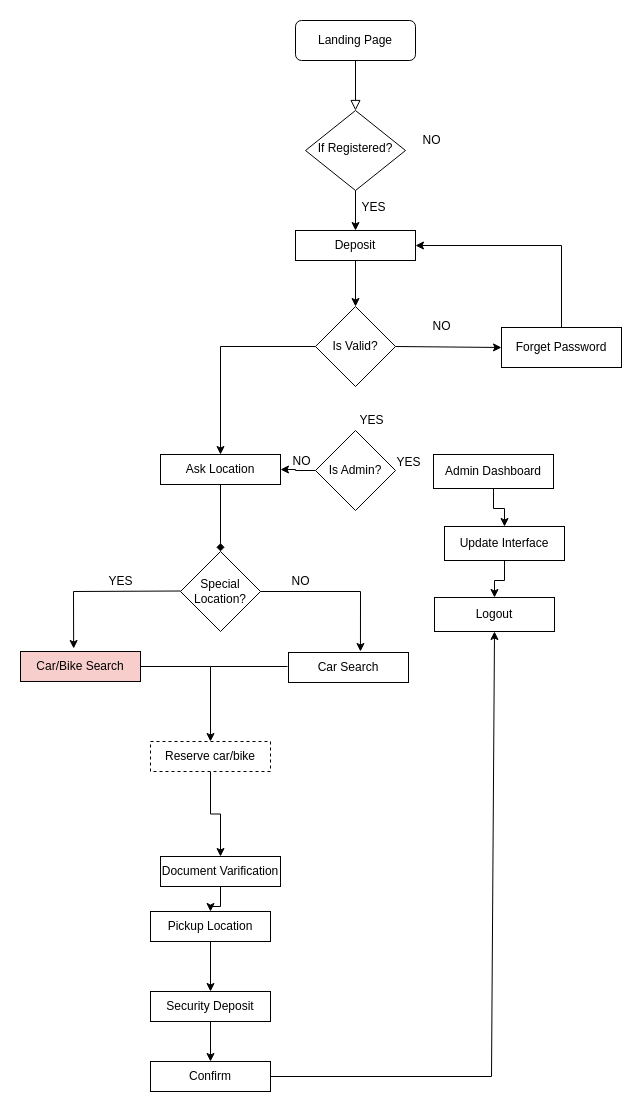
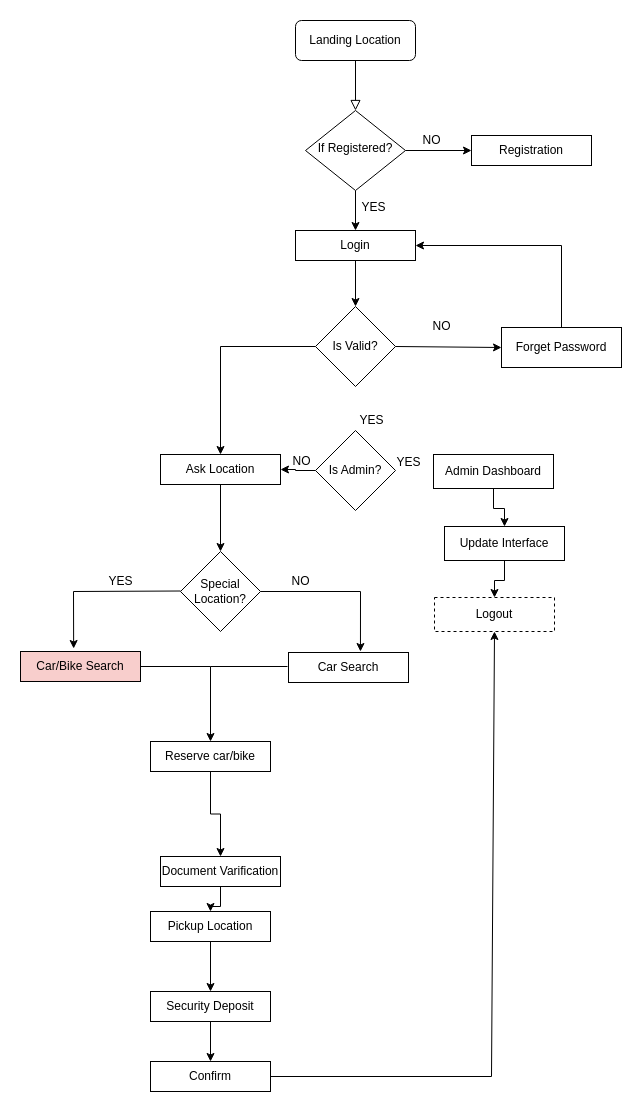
(356, 41) -> (356, 41)
none -> (435, 151)
none -> (532, 151)
(356, 246) -> (356, 246)
(221, 543) -> (221, 543)
(495, 615) -> (495, 615)
(211, 757) -> (211, 757)
